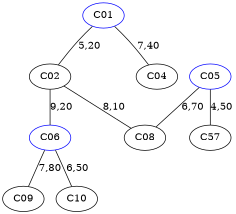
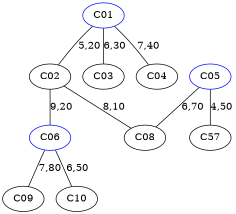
none -> (103, 77)
